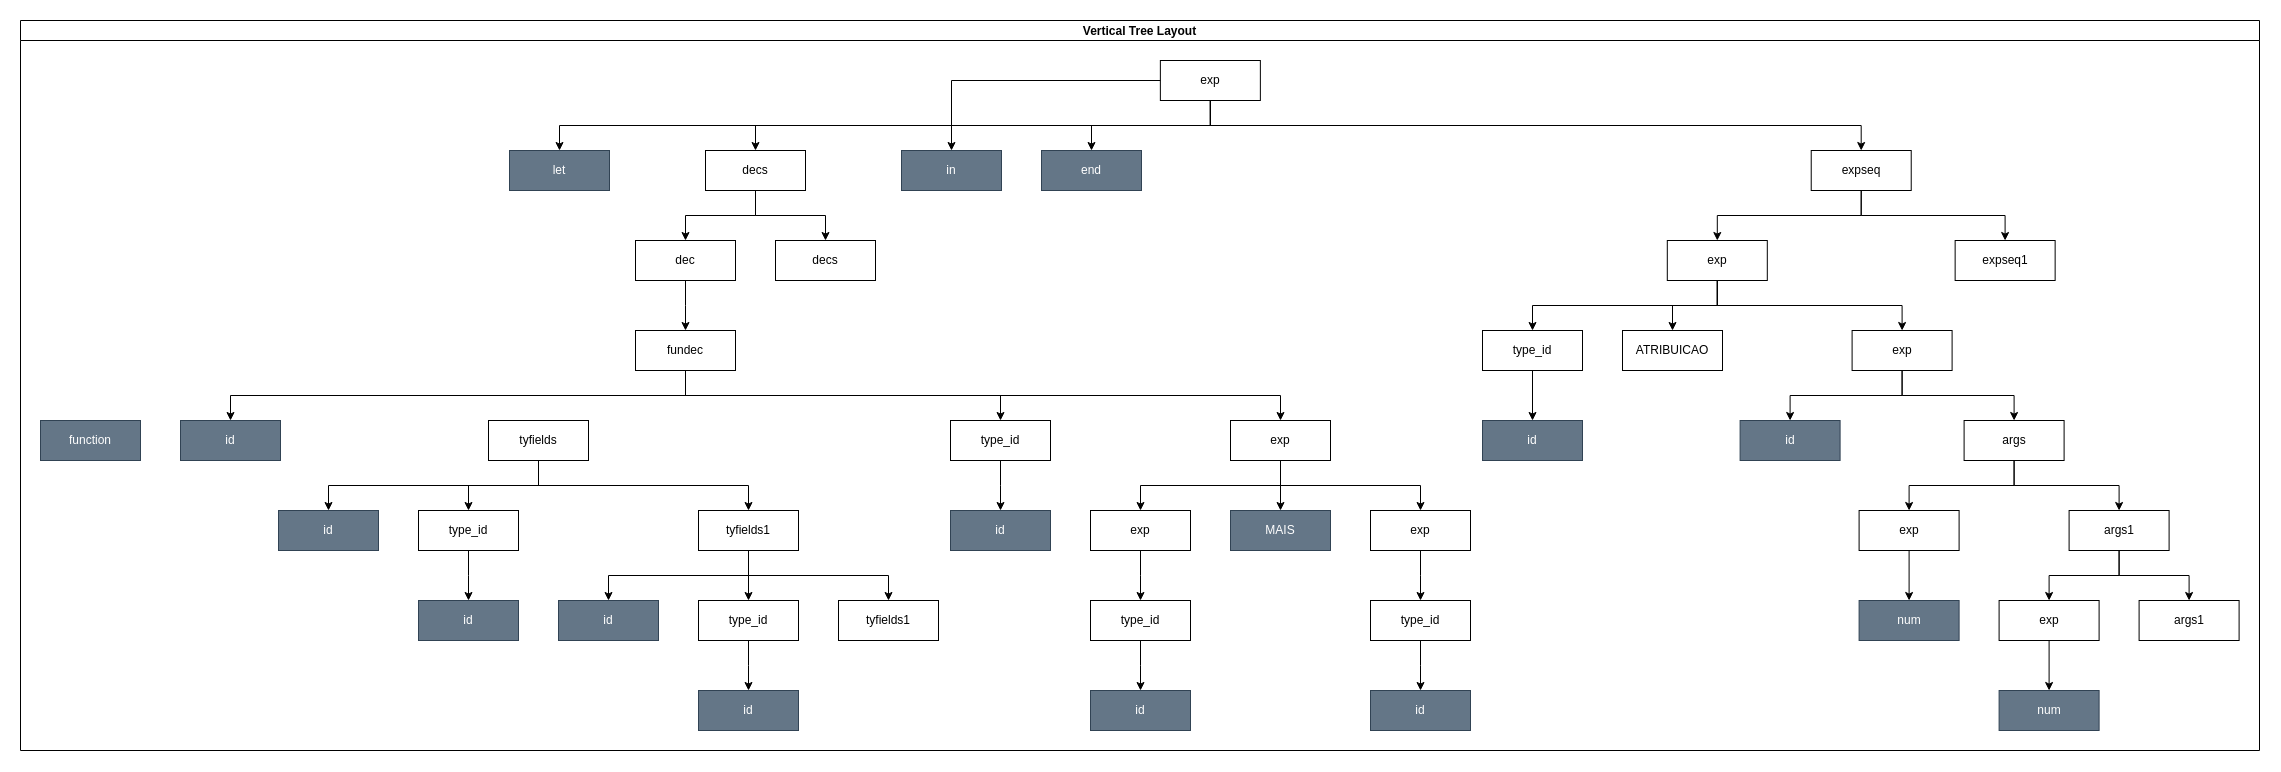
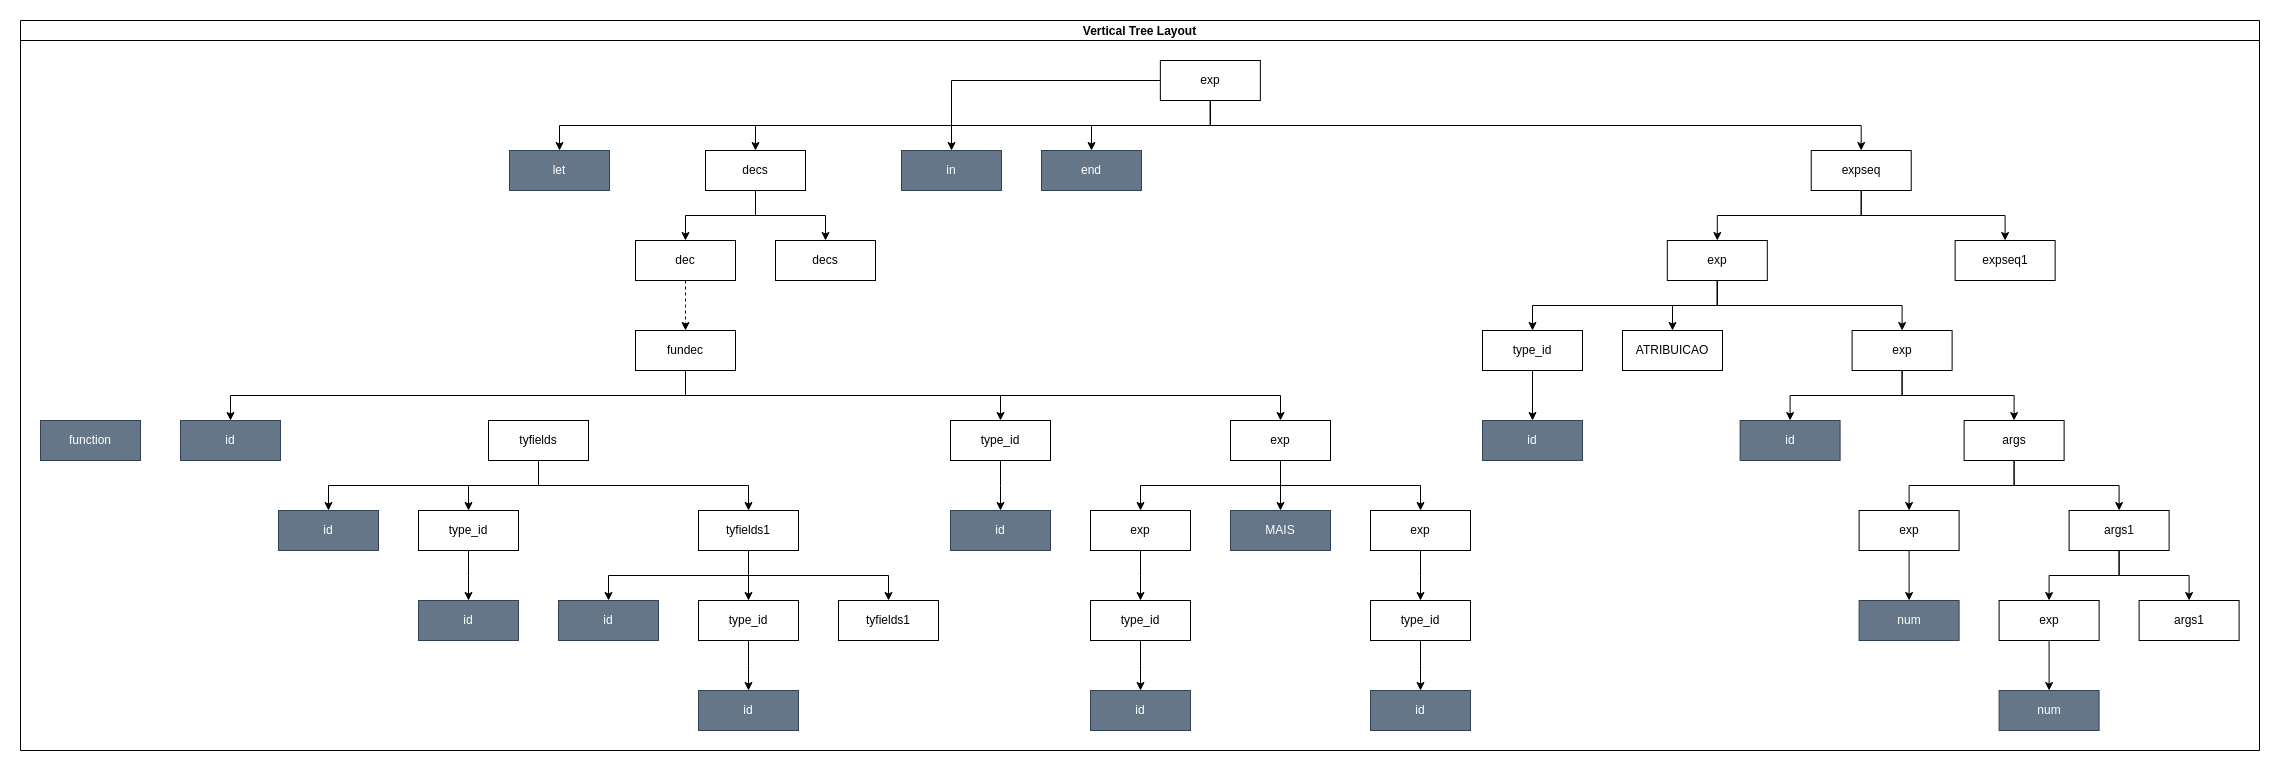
(686, 303) -> (686, 303)
